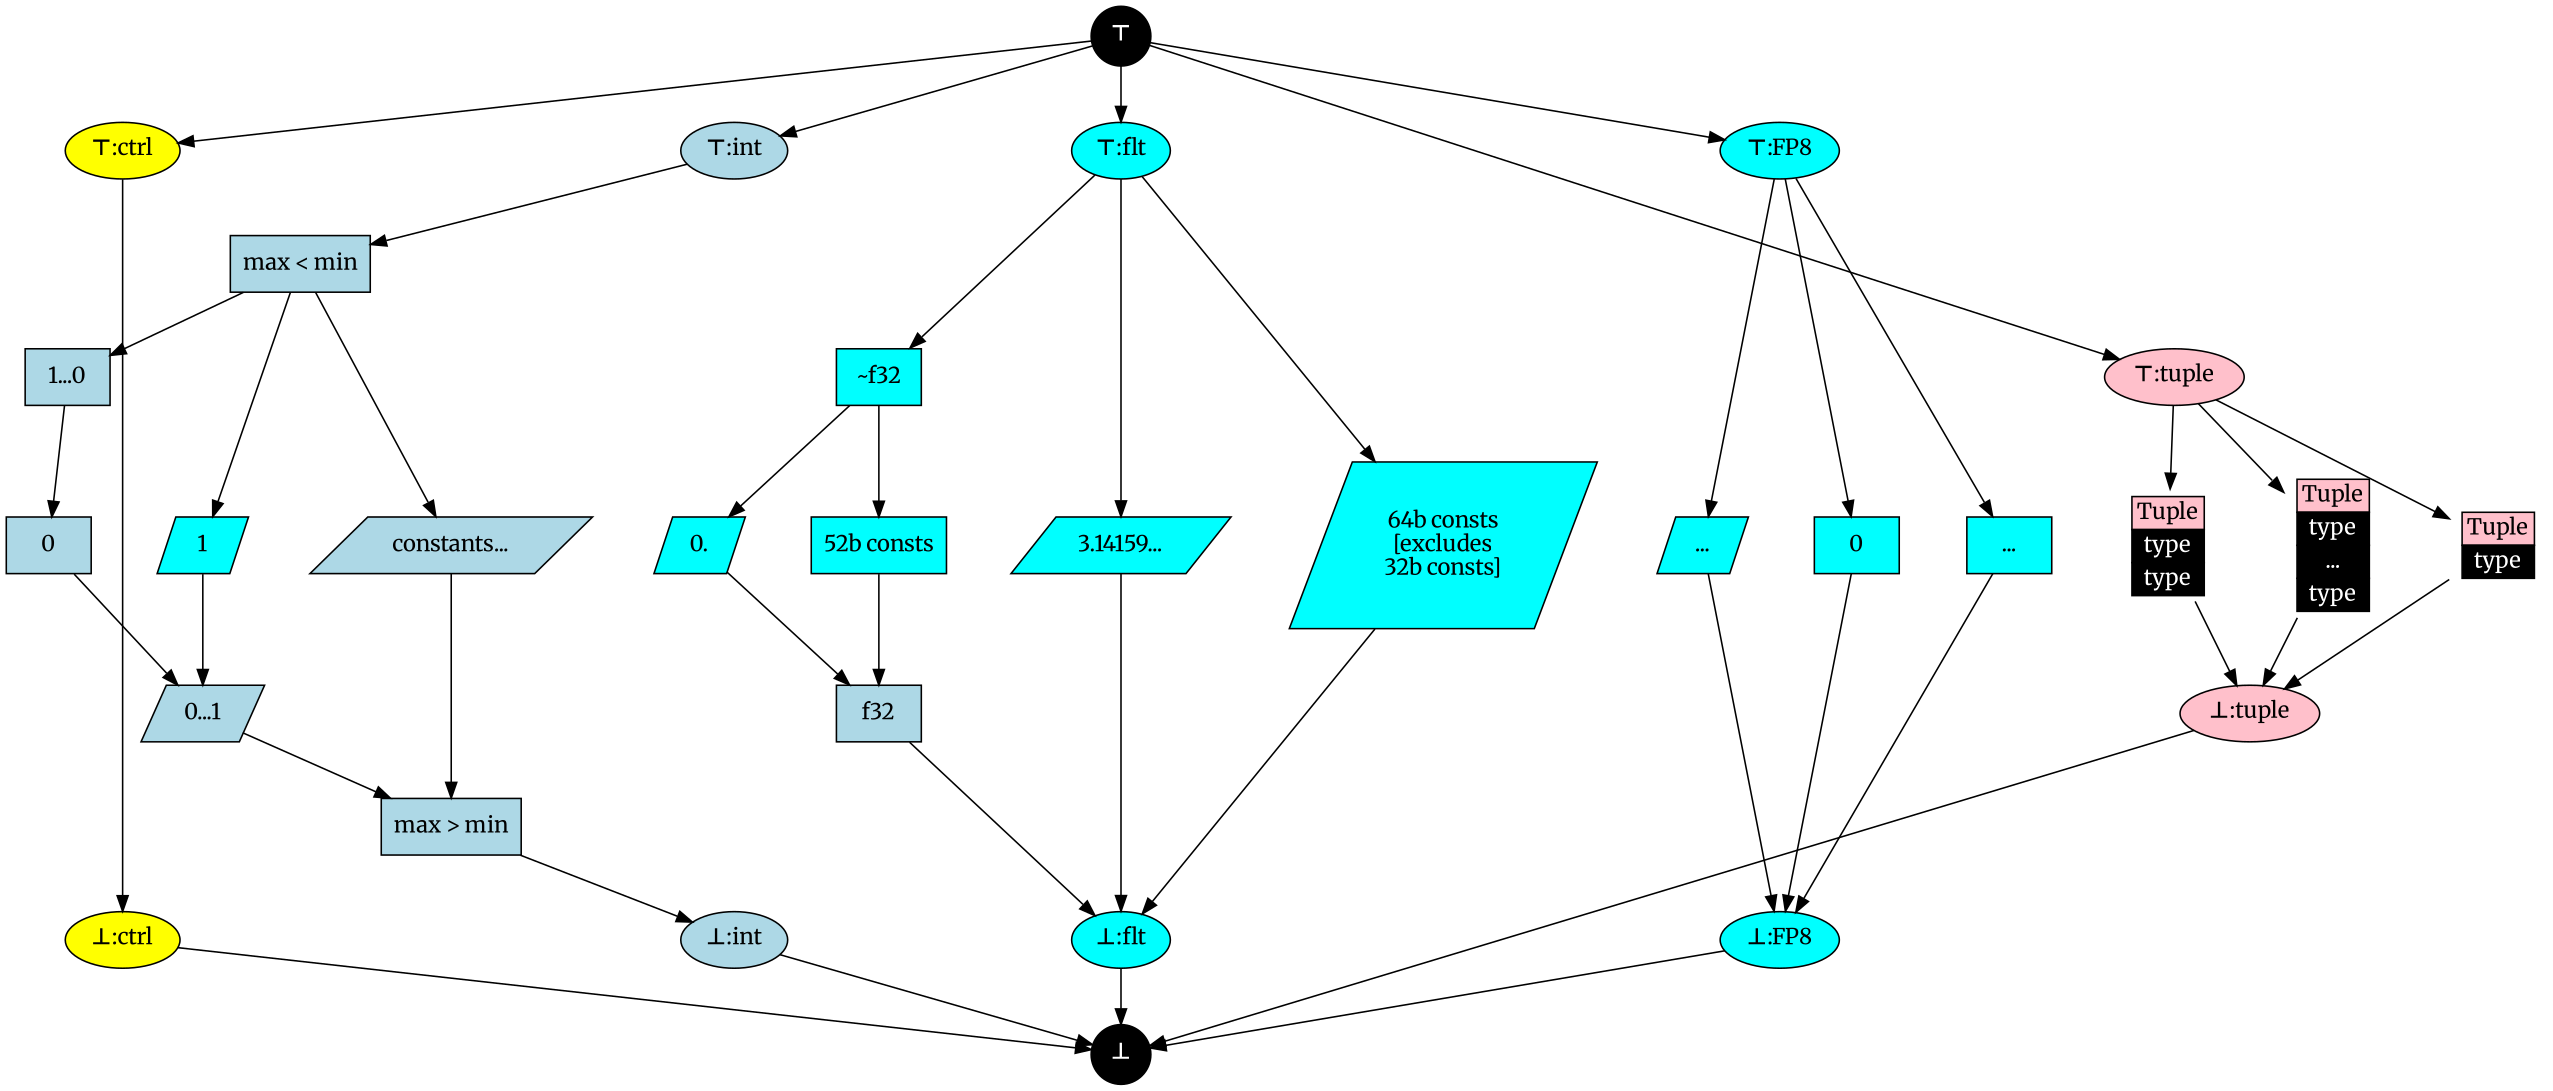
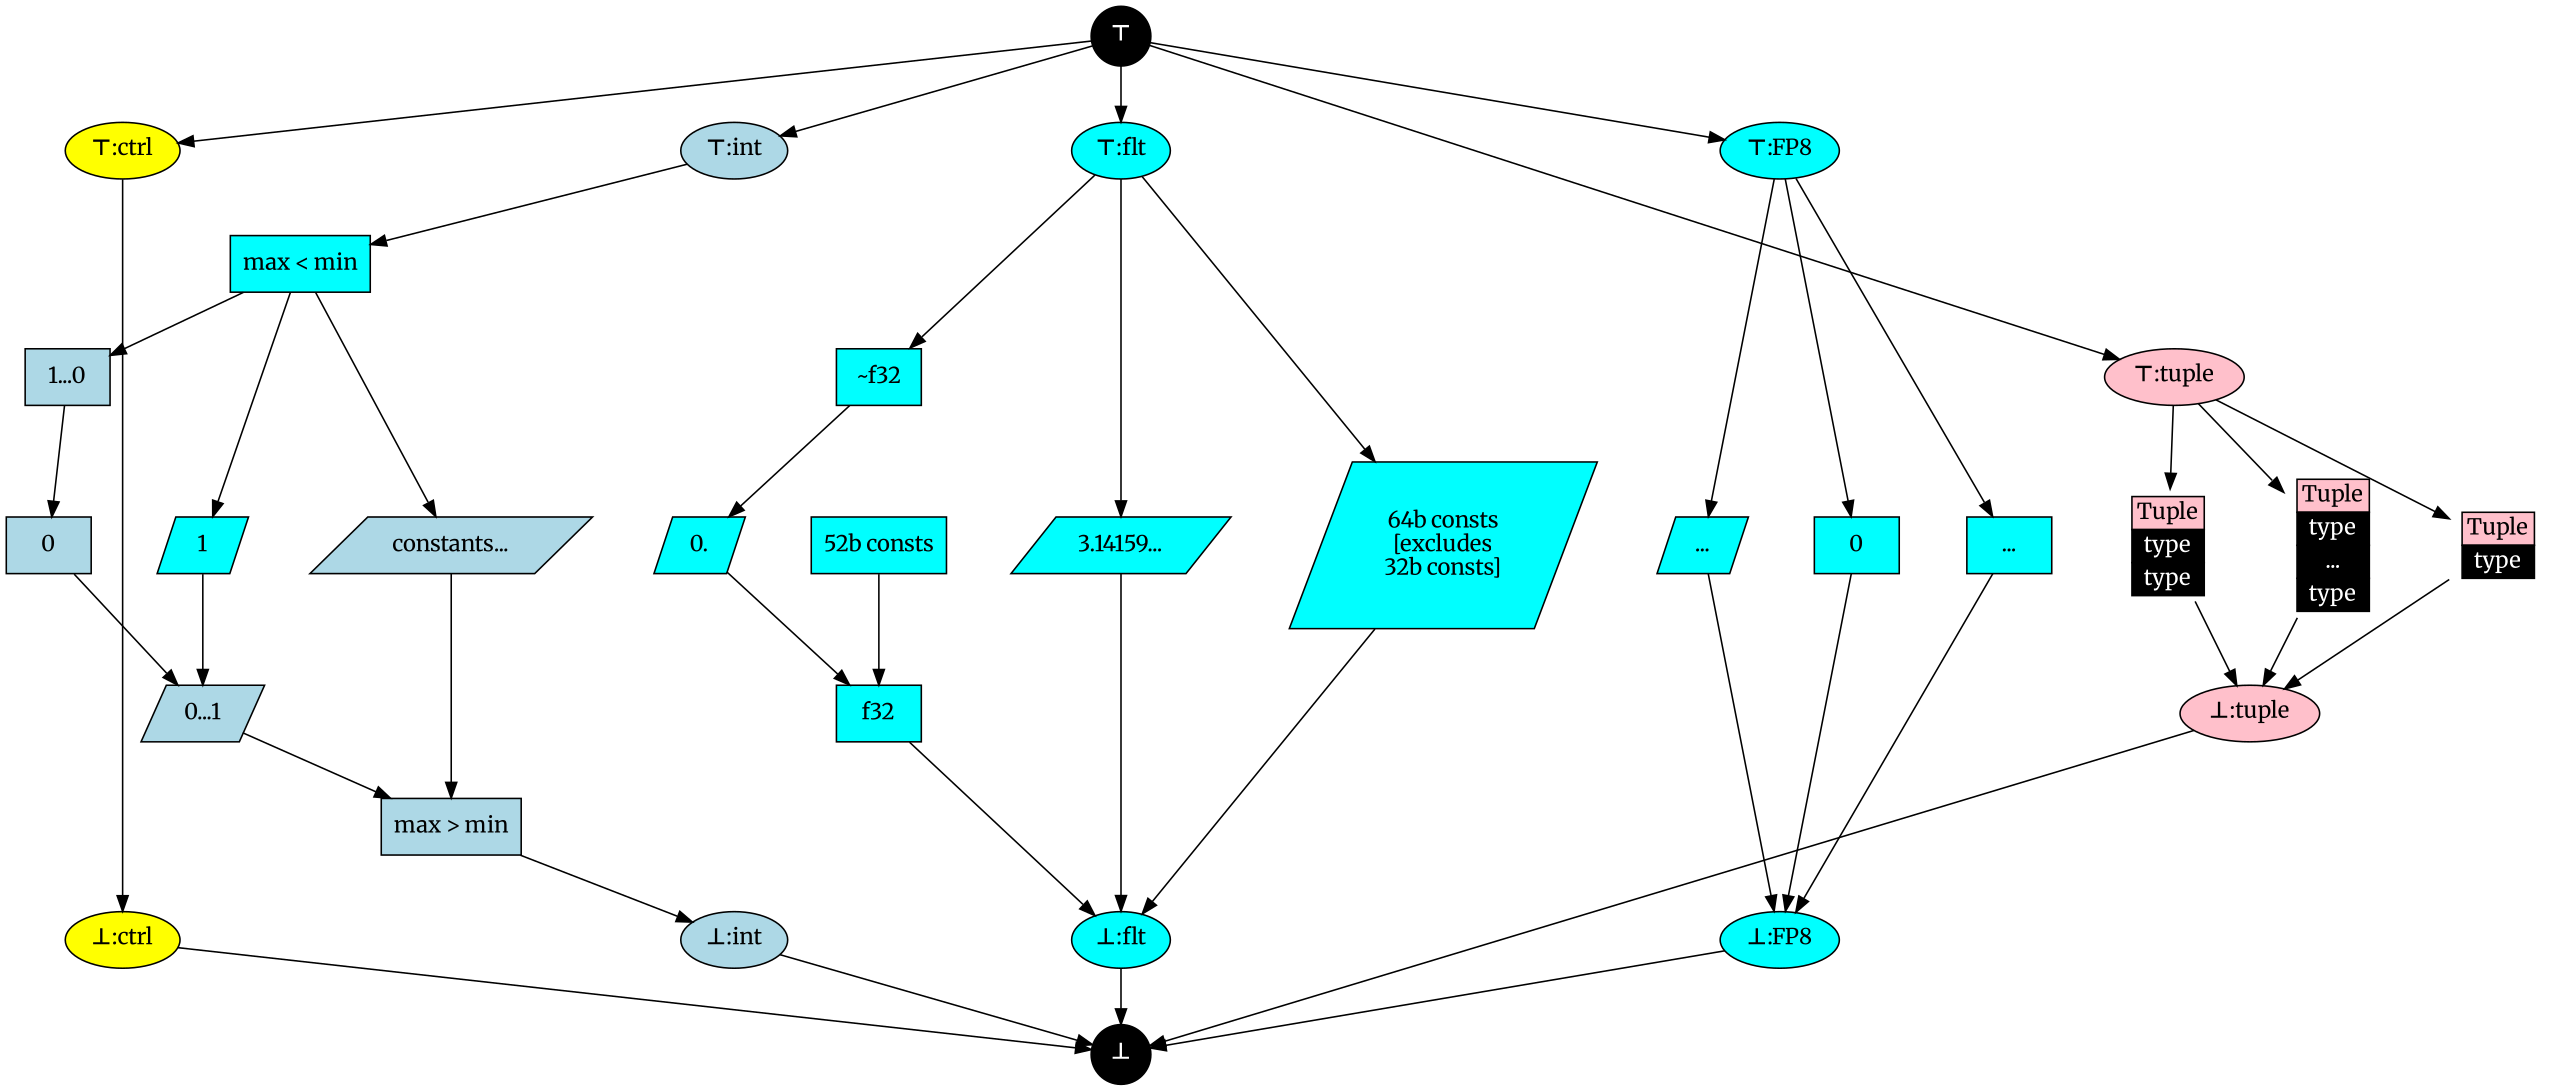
(300, 264) -> (300, 264)
(879, 453) -> none
(879, 714) -> (879, 714)
